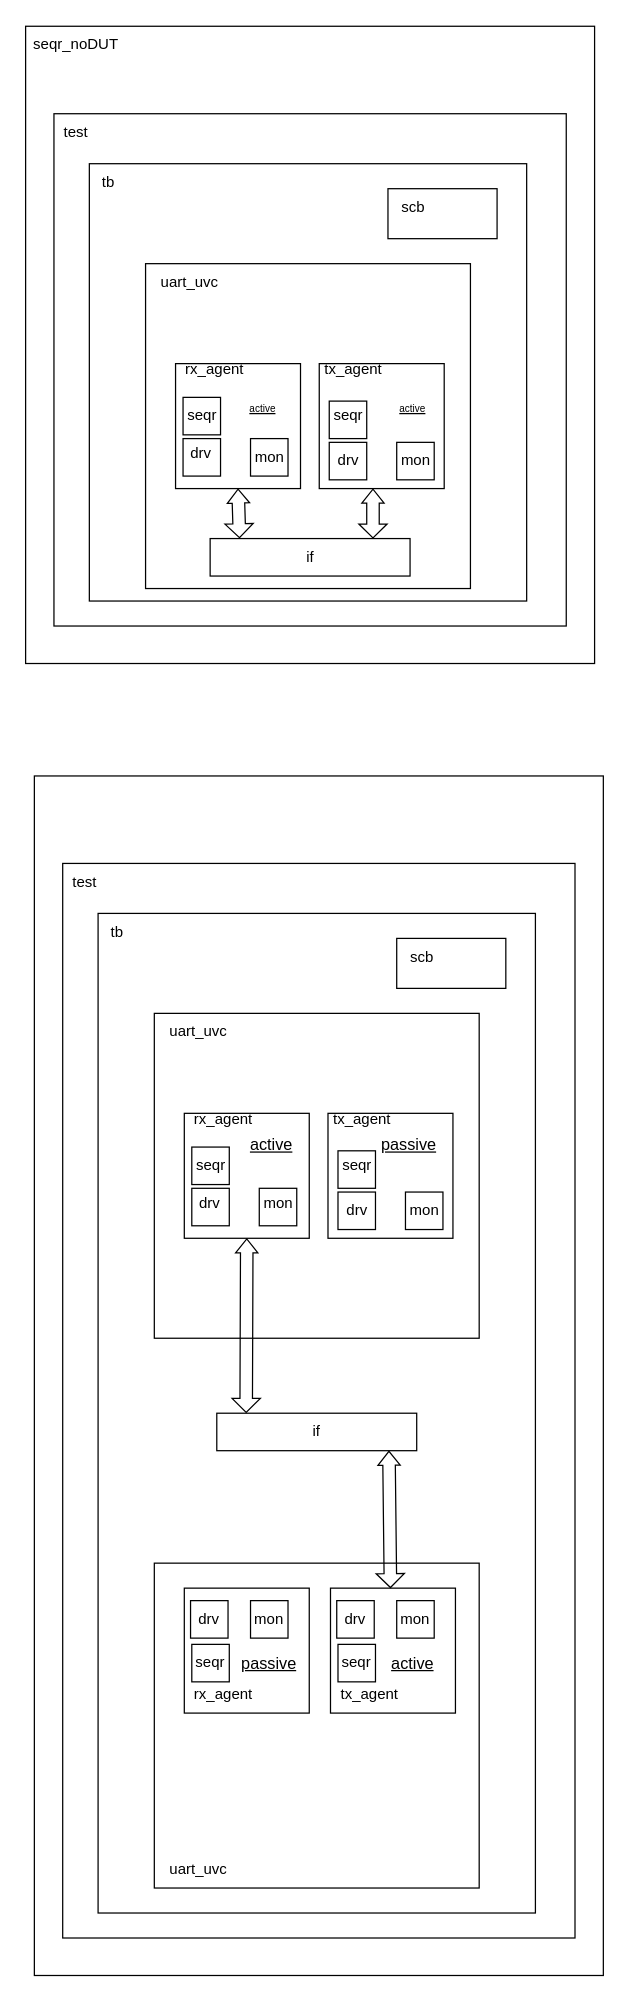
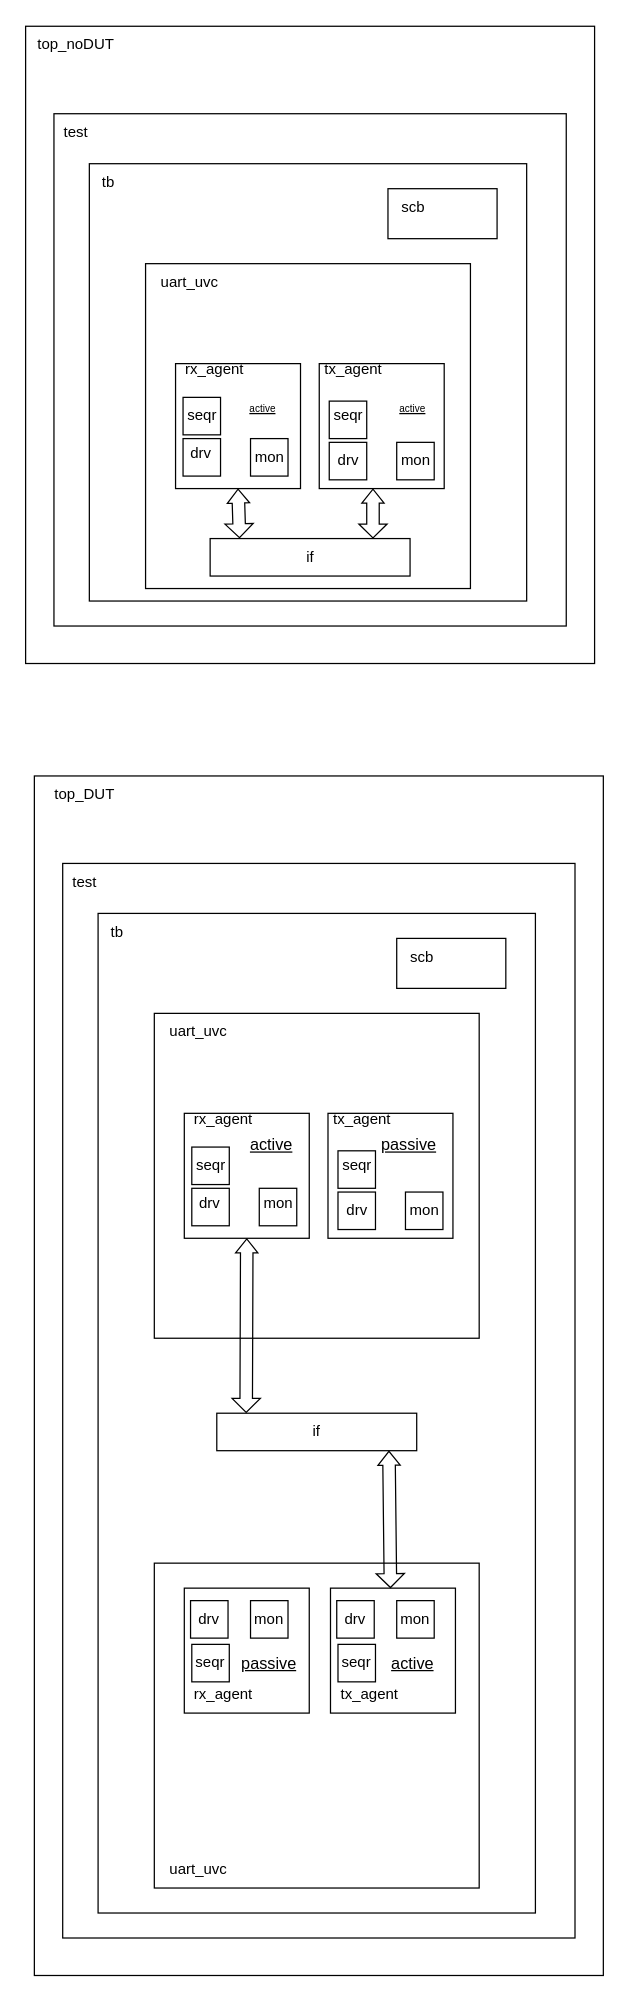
(76, 44) -> (76, 44)
none -> (84, 794)
